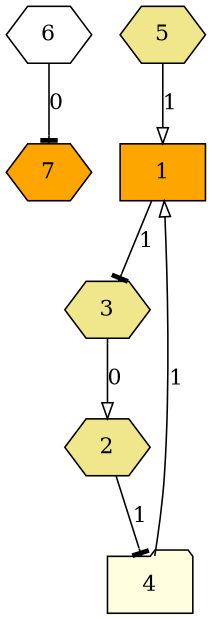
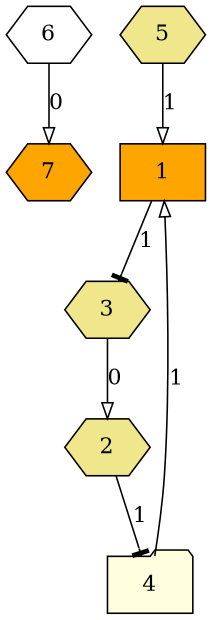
(49, 100) -> (49, 96)
